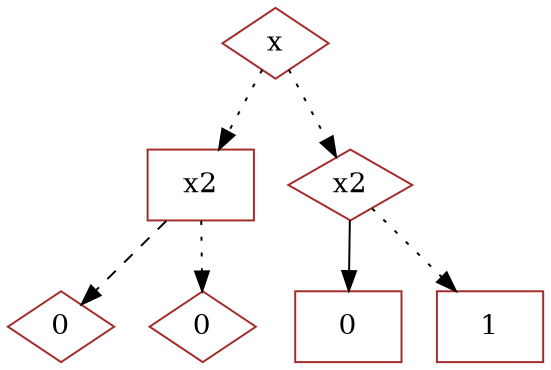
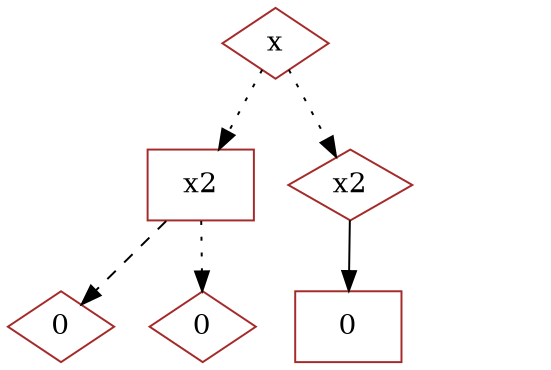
(490, 327) -> none
